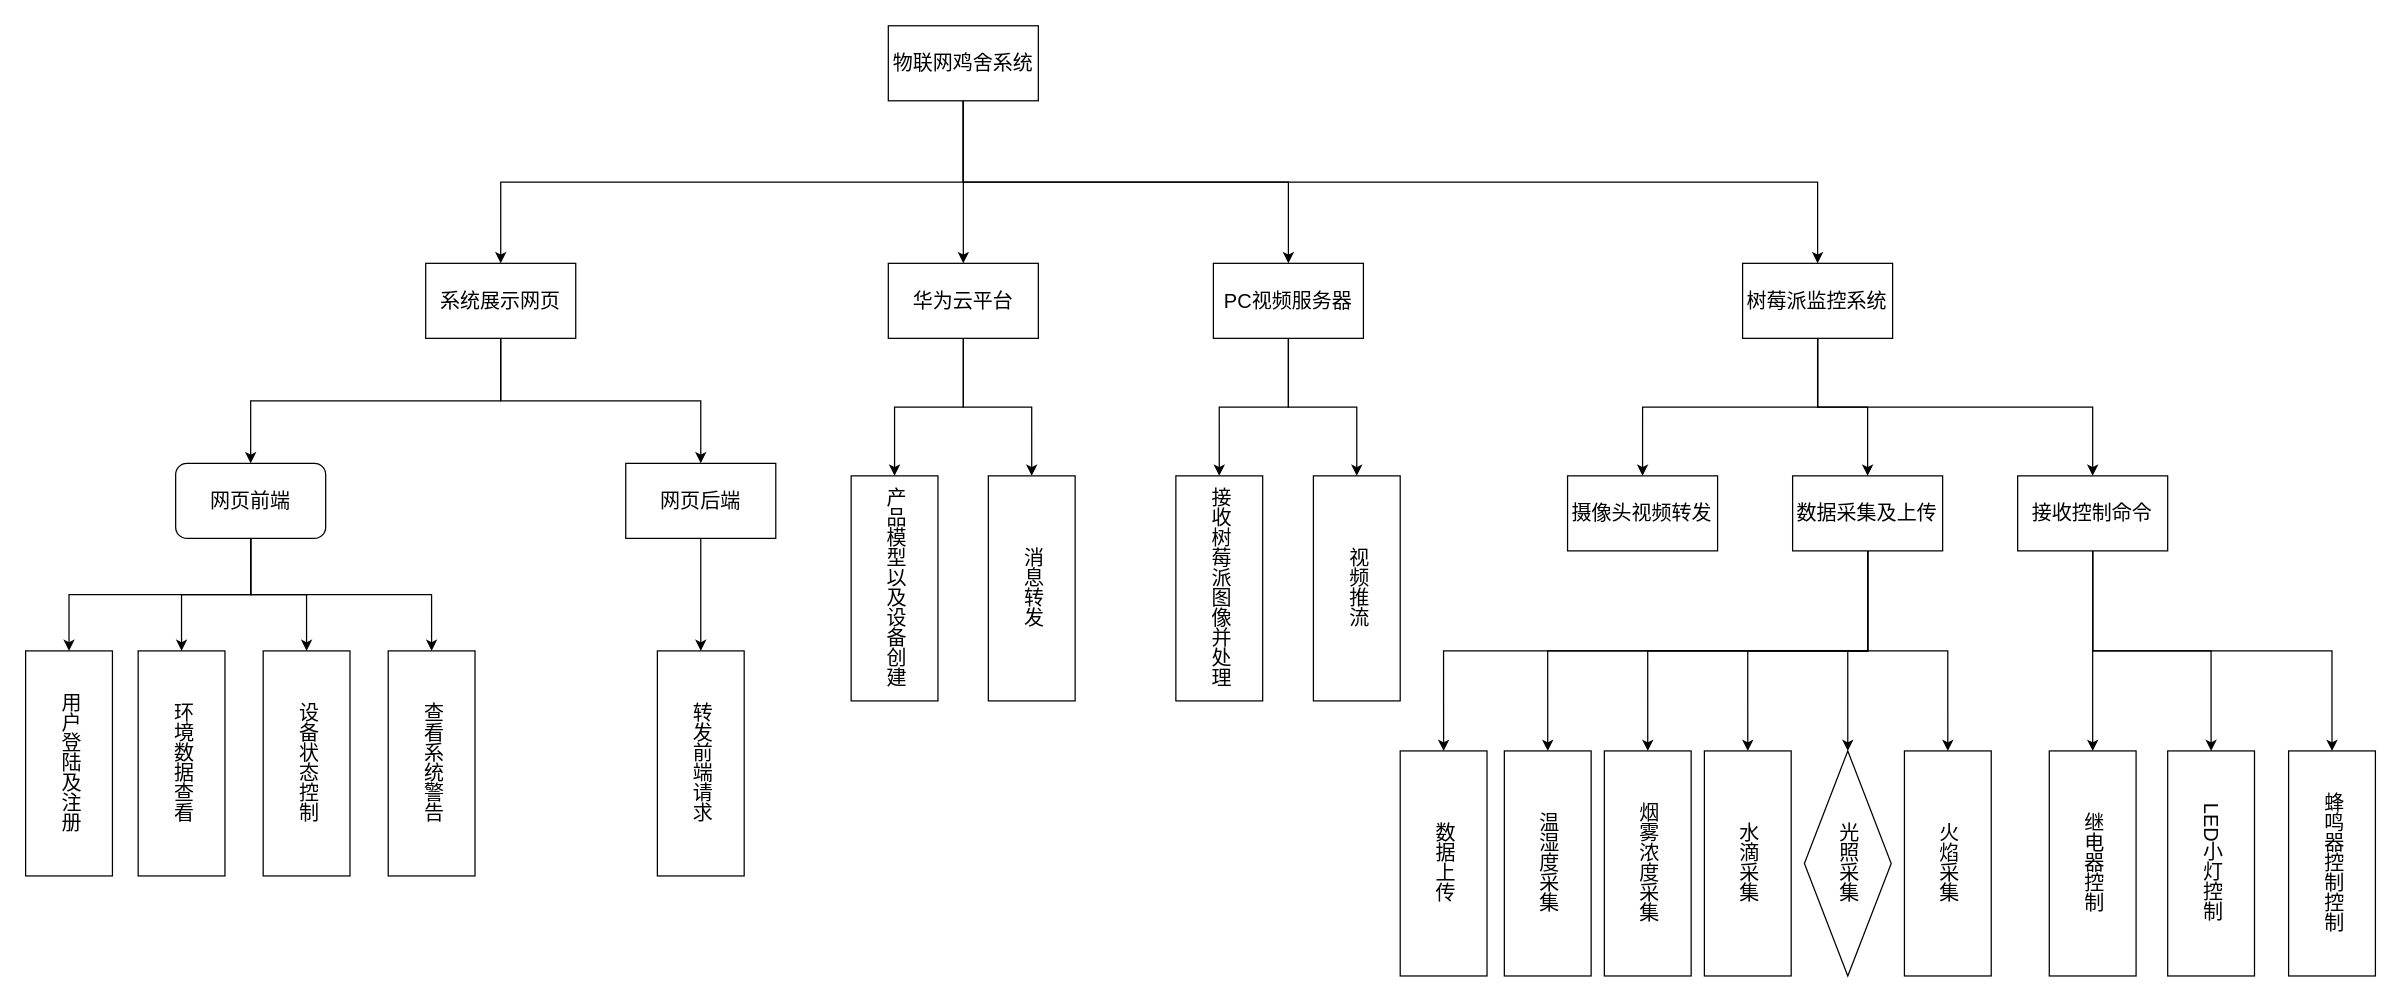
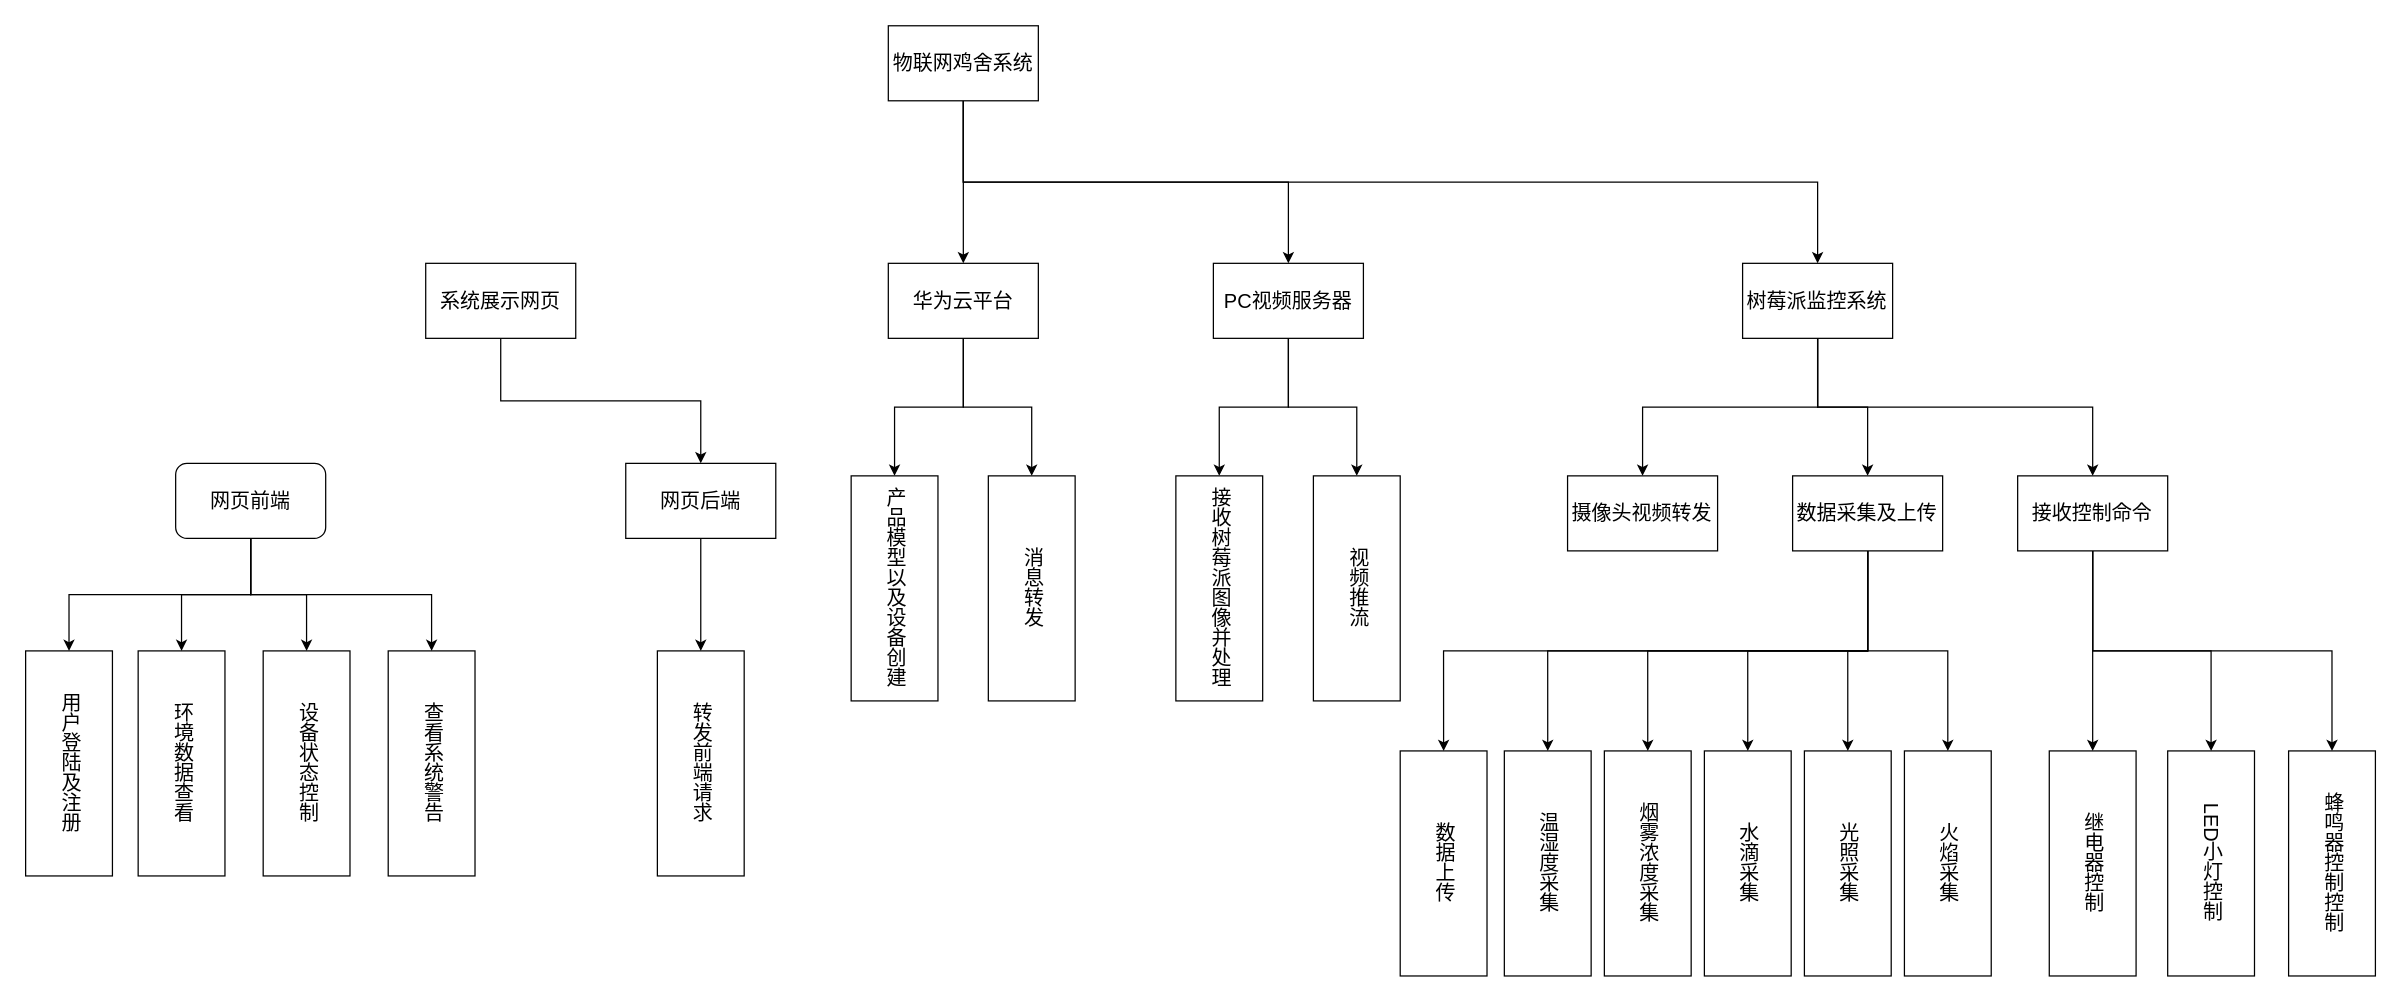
(695, 182) -> none
(348, 401) -> none
(1847, 863) -> (1847, 863)
